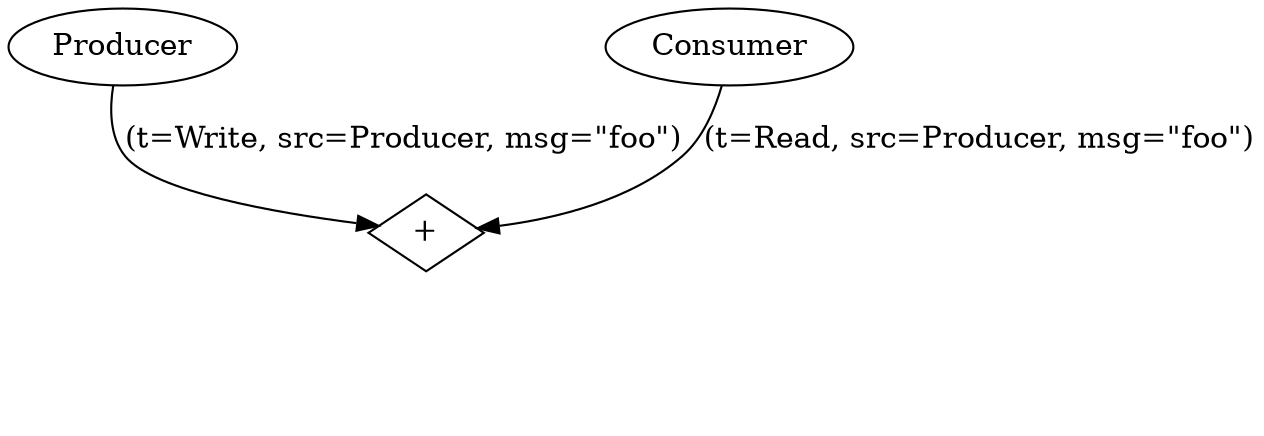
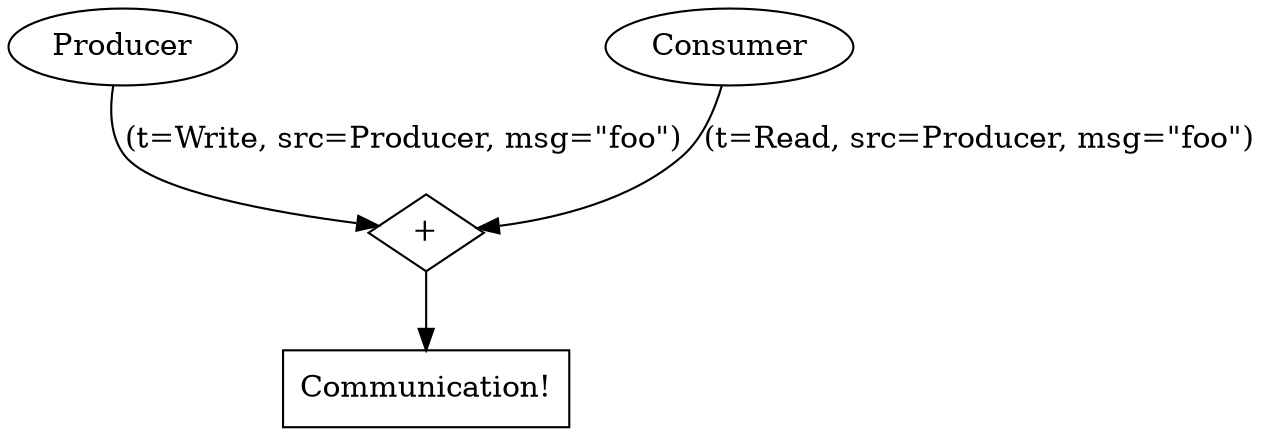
none -> (426, 389)
